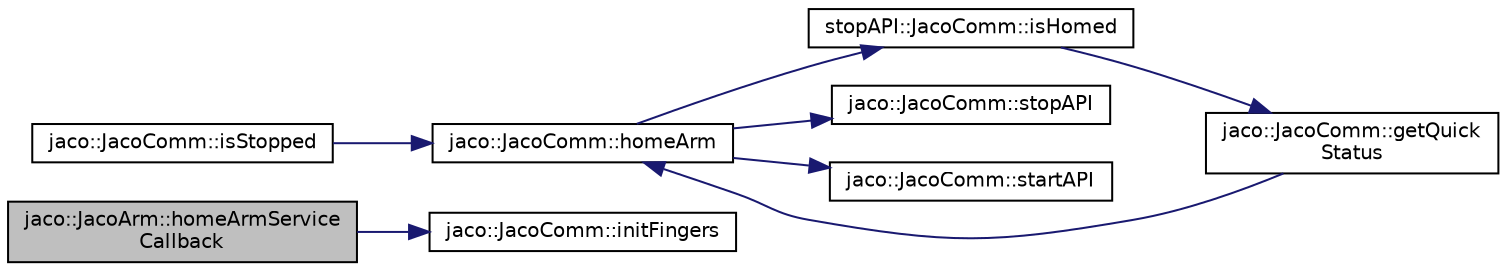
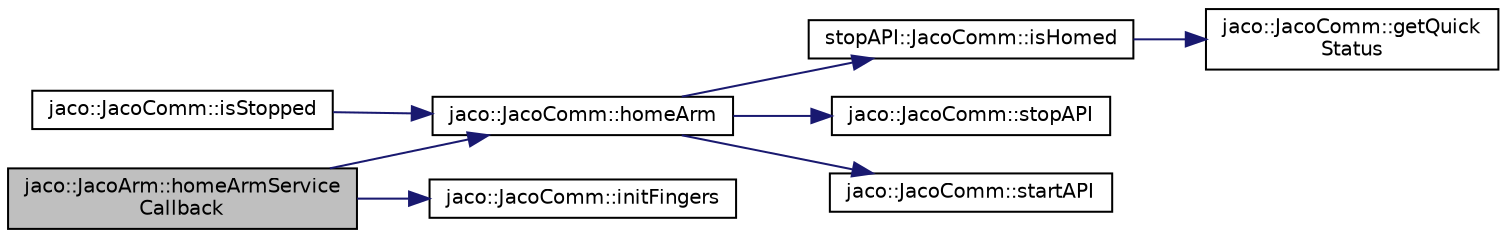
(973, 238) -> (399, 154)
